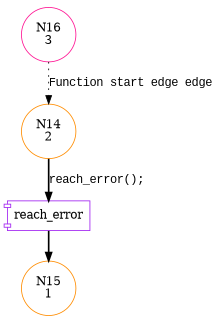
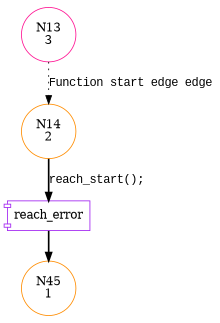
(49, 35) -> (49, 35)
(97, 180) -> (97, 180)
(49, 288) -> (49, 288)
